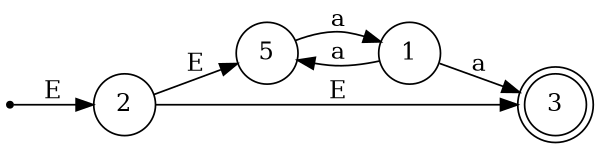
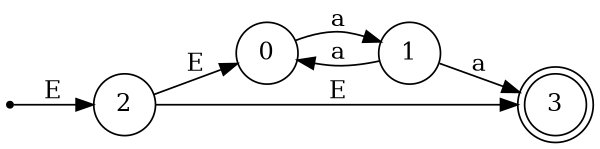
(267, 53) -> (267, 53)
